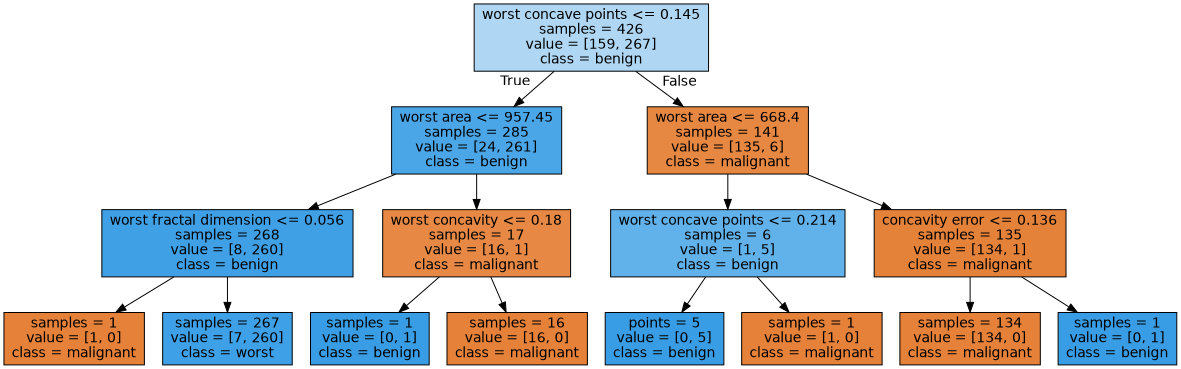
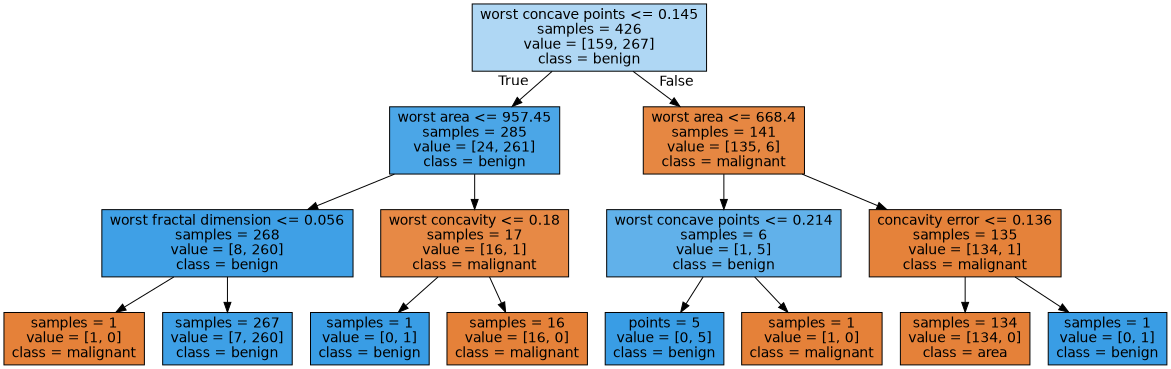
(227, 339) -> (227, 339)
(970, 339) -> (965, 339)
